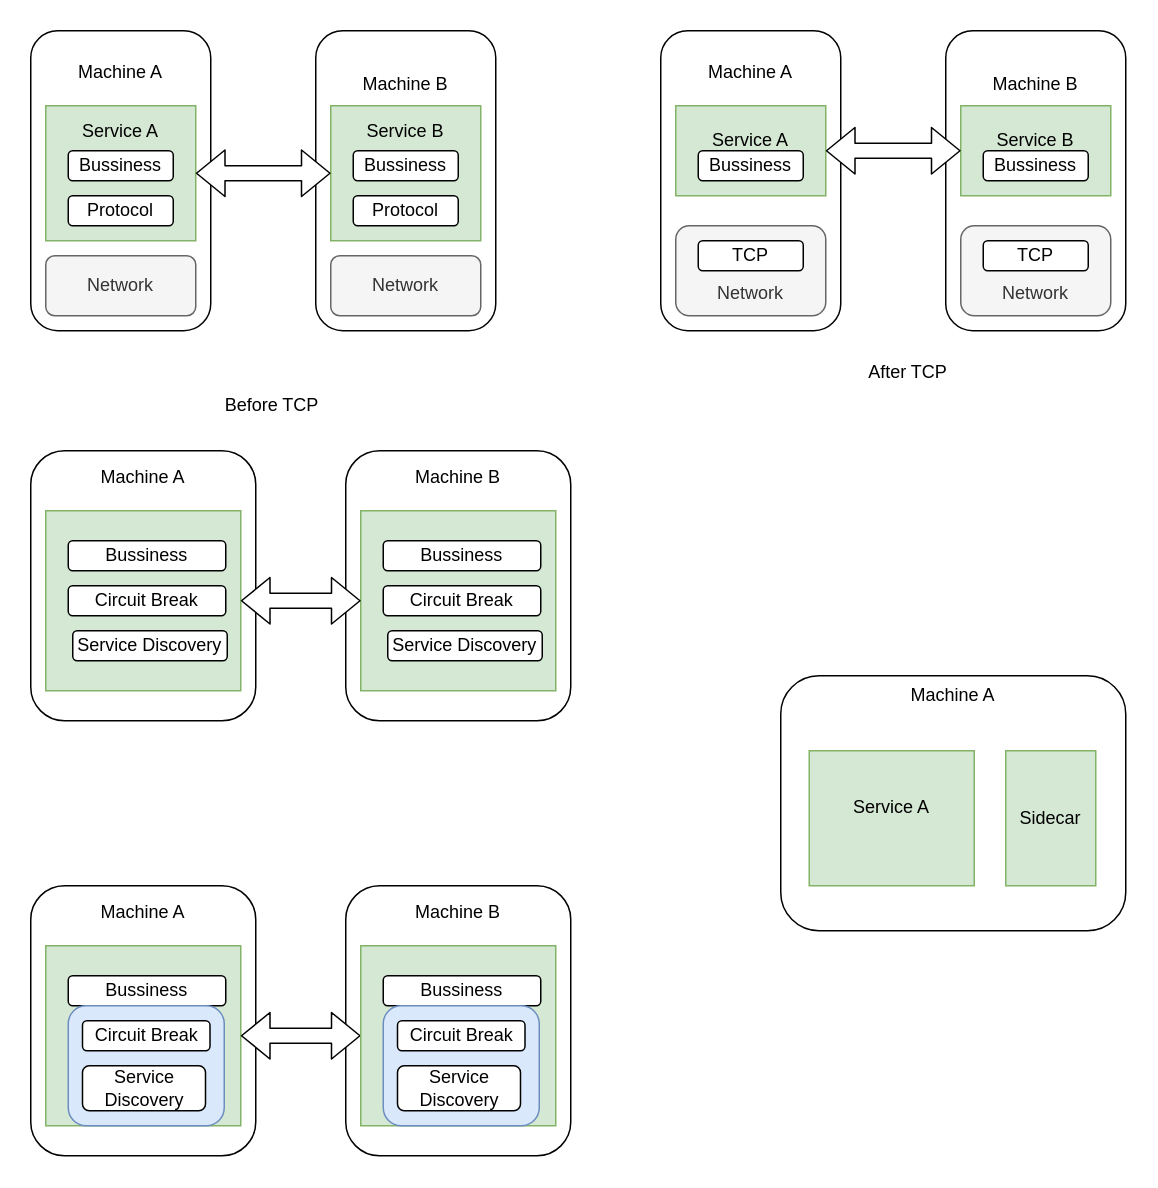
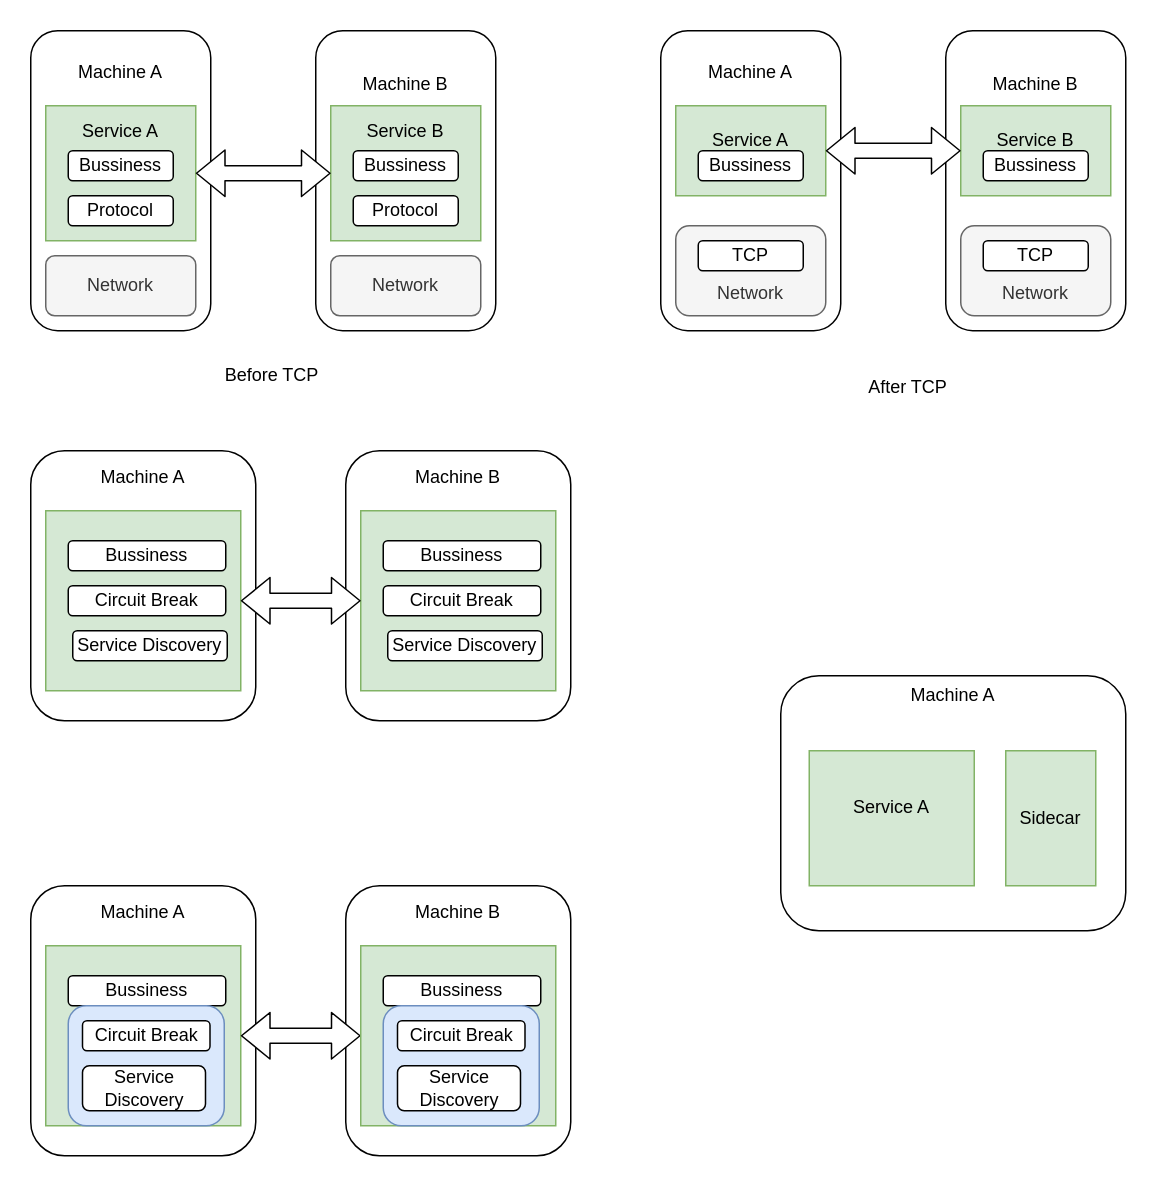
(908, 373) -> (908, 388)
(272, 406) -> (272, 376)
